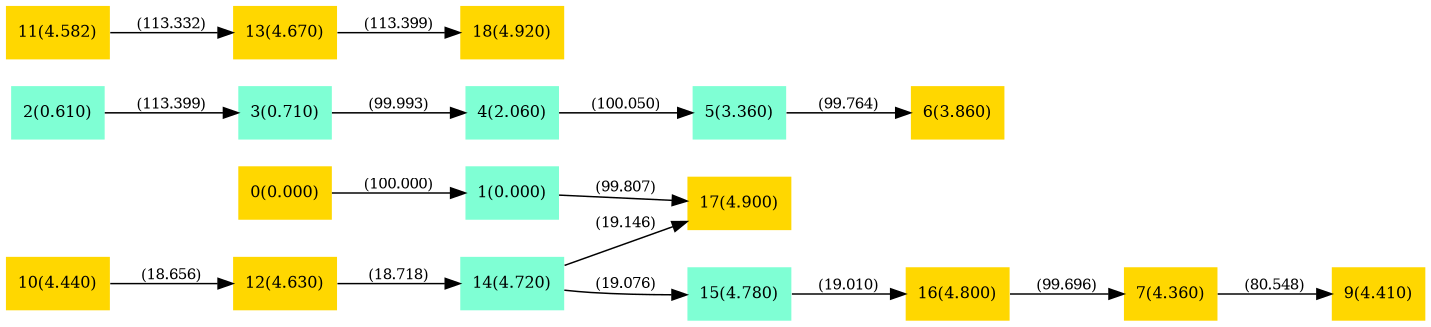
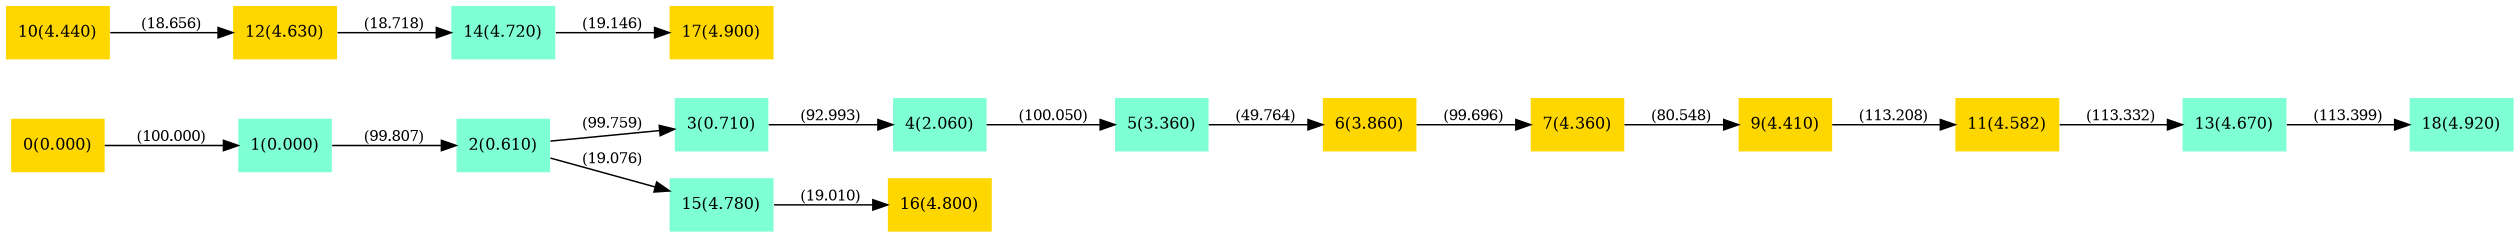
(285, 33) -> (2235, 125)
(512, 33) -> (2462, 125)
(171, 105) -> (612, 124)
(399, 105) -> (831, 117)
(849, 105) -> (1266, 117)
none -> (1886, 125)
(616, 198) -> (387, 146)
(618, 294) -> (603, 173)
(1059, 294) -> (1466, 125)
